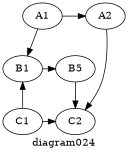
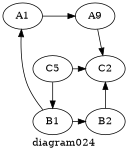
(105, 16) -> (95, 16)
(34, 39) -> (25, 76)
(75, 69) -> (105, 122)
(23, 122) -> (53, 69)
